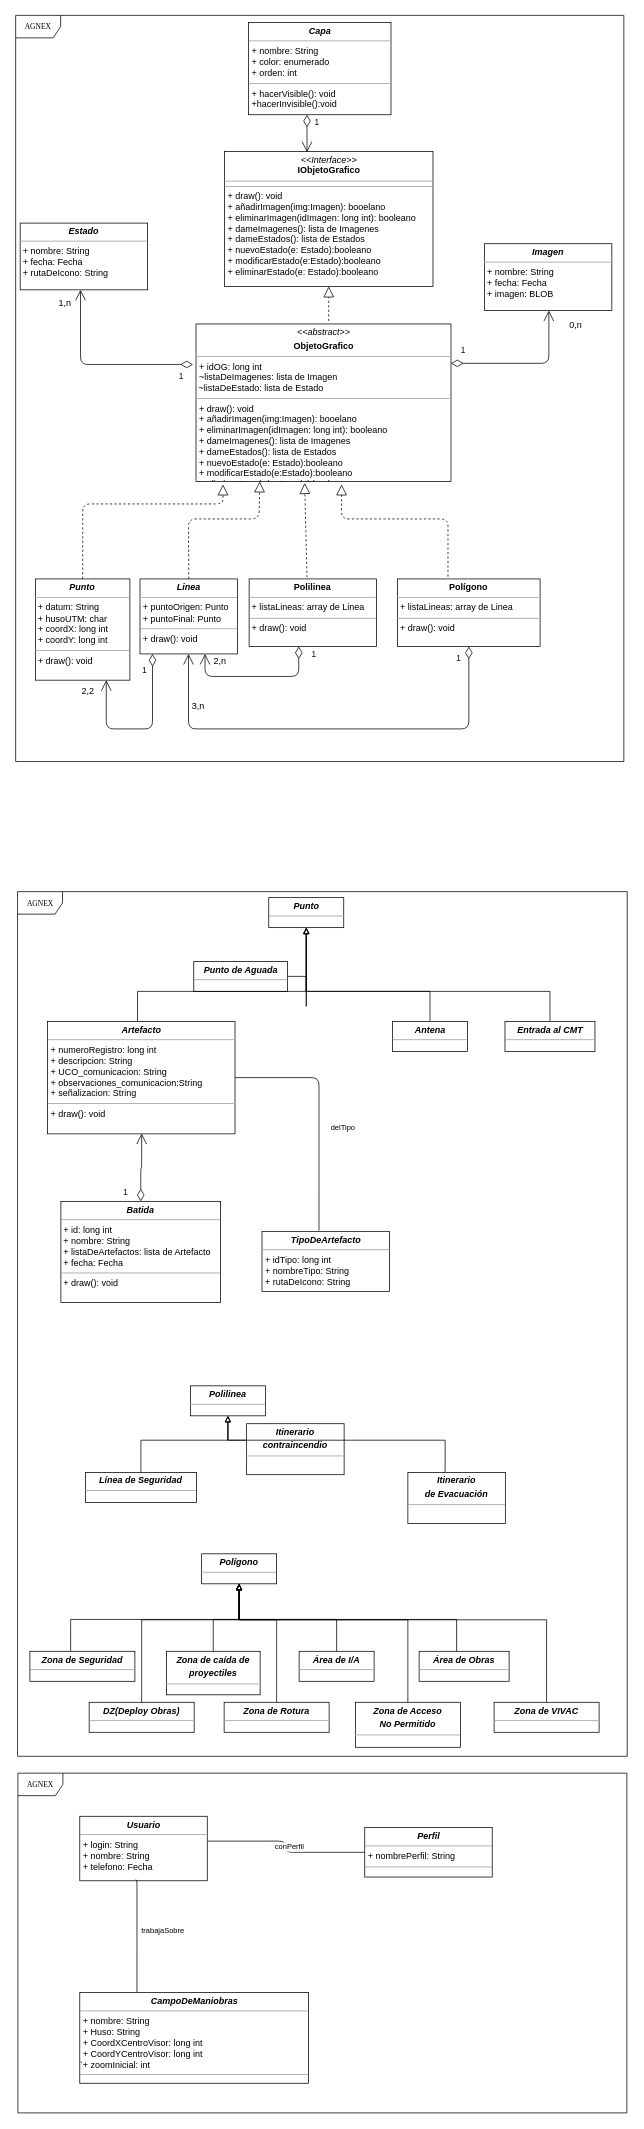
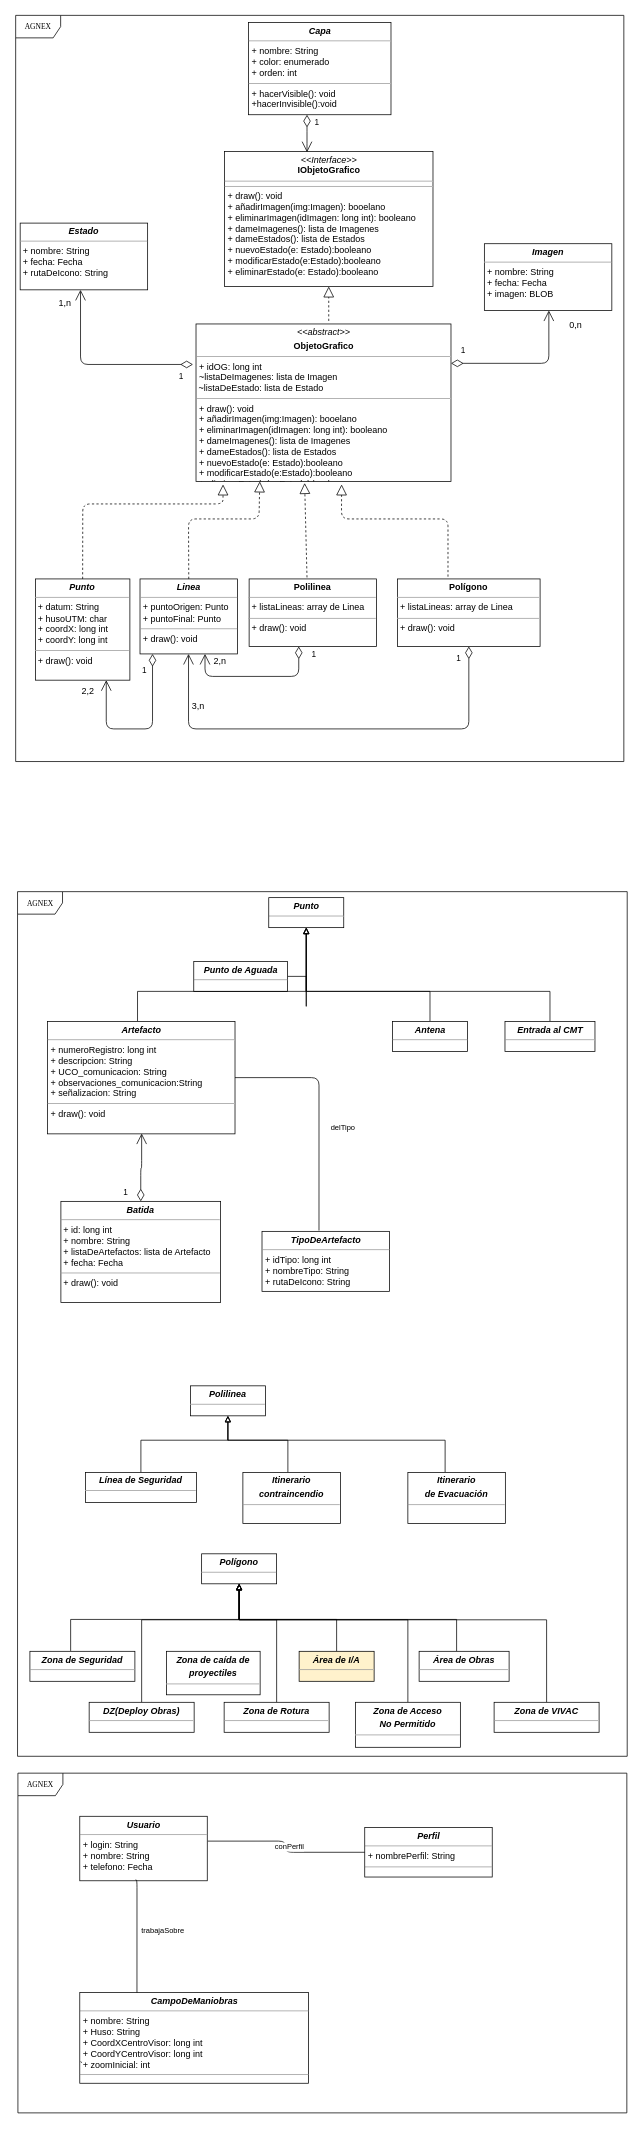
(295, 1449) -> (291, 1498)
(213, 1637) -> none
(336, 1667) -> (336, 1667)
